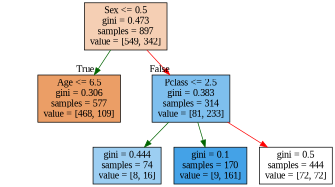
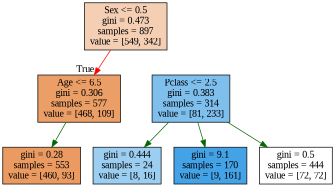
(104, 59) -> (104, 59)
(156, 60) -> none
(244, 133) -> (244, 133)
none -> (42, 166)
(127, 166) -> (127, 166)
(210, 166) -> (210, 166)
